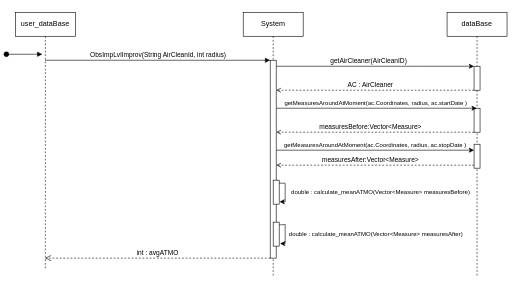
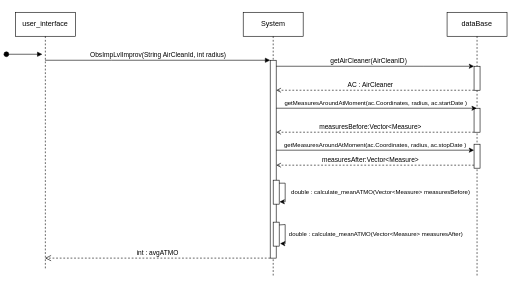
(45, 24) -> (45, 24)
